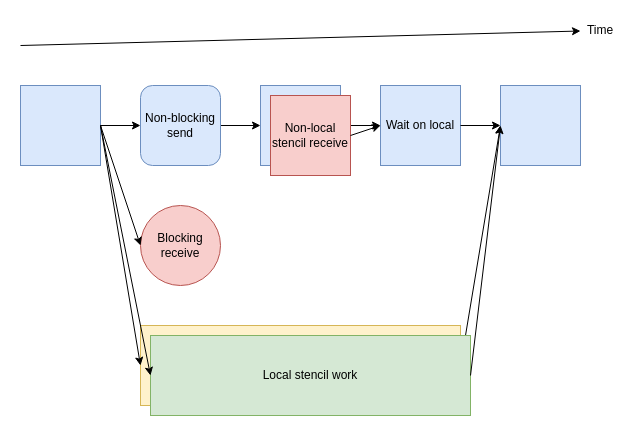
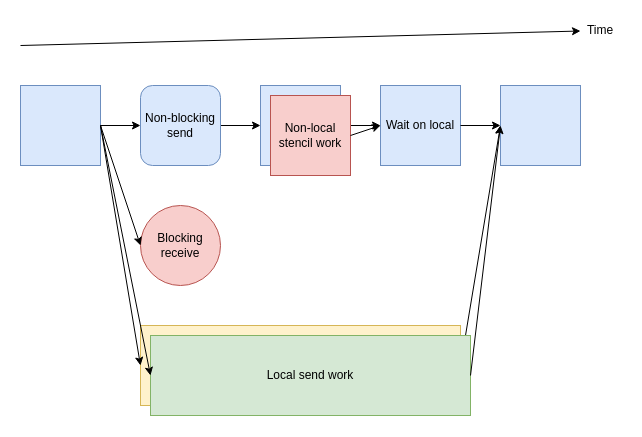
(311, 136) -> (311, 136)
(311, 376) -> (311, 376)
